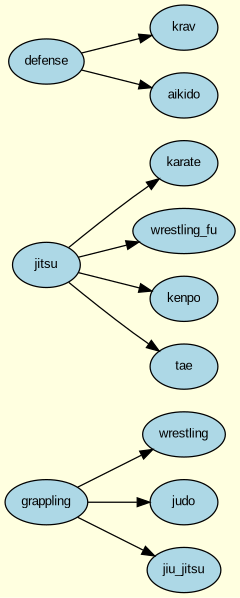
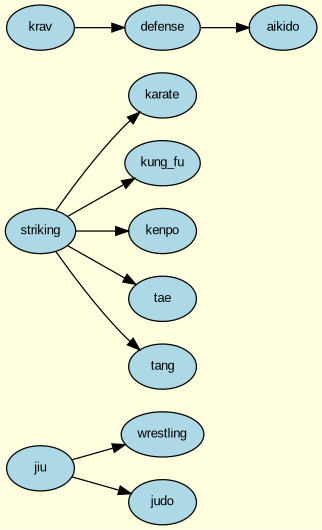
(110, 46) -> (93, 28)
(184, 231) -> (163, 163)
(46, 265) -> (40, 231)
none -> (163, 367)
(46, 502) -> (40, 468)
(184, 570) -> none
